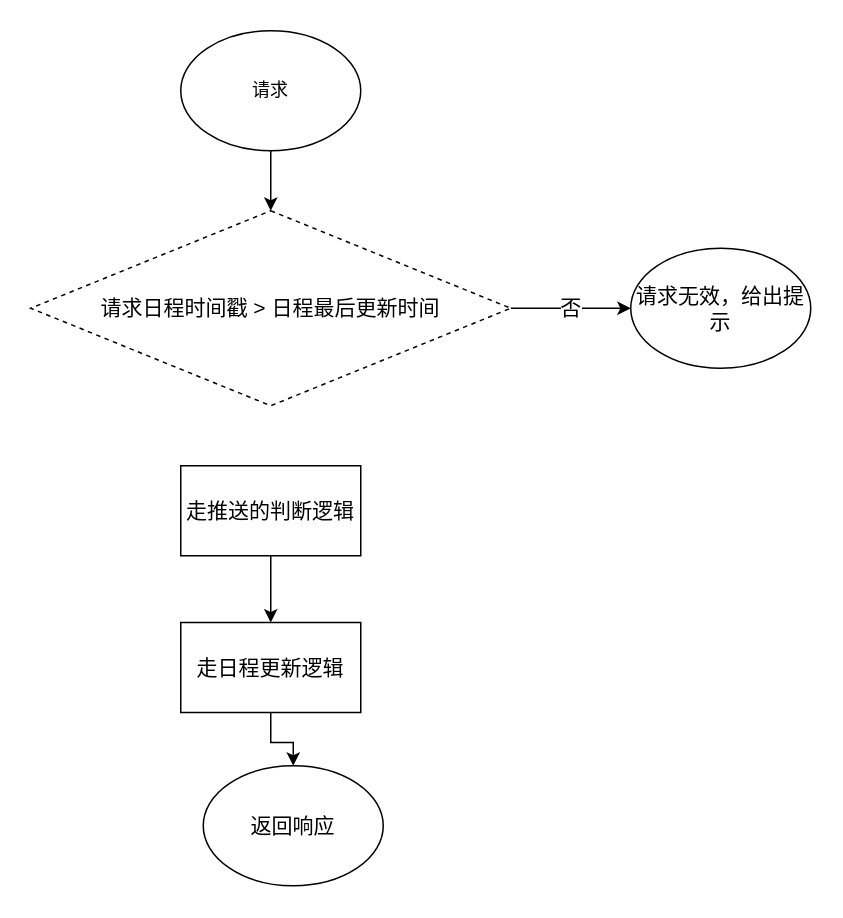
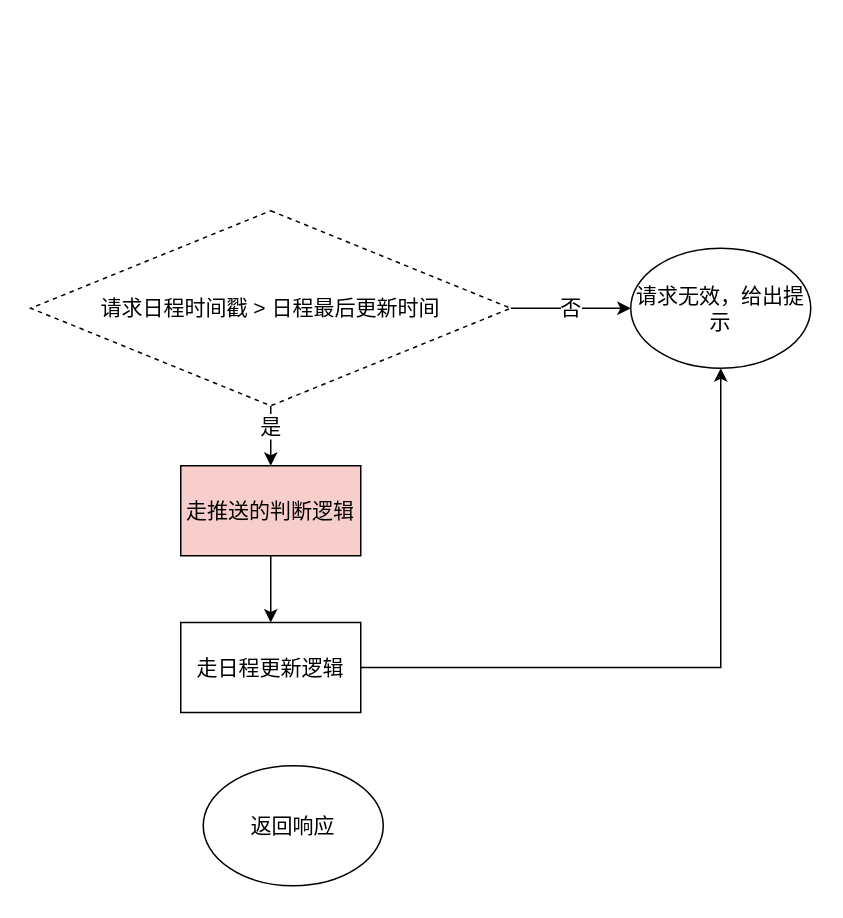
(271, 91) -> none
(271, 176) -> none
none -> (271, 431)
(271, 511) -> (271, 511)
(273, 743) -> (685, 668)
